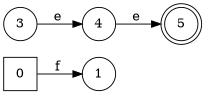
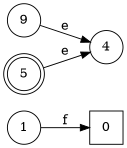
(20, 24) -> (24, 20)
(134, 24) -> (62, 62)
(55, 74) -> (61, 128)
